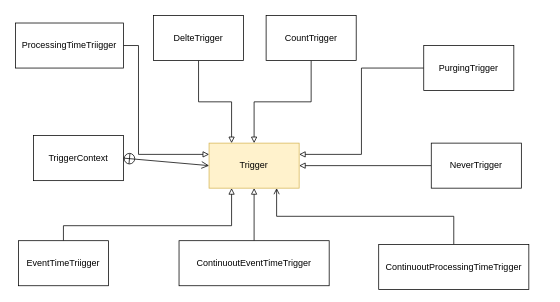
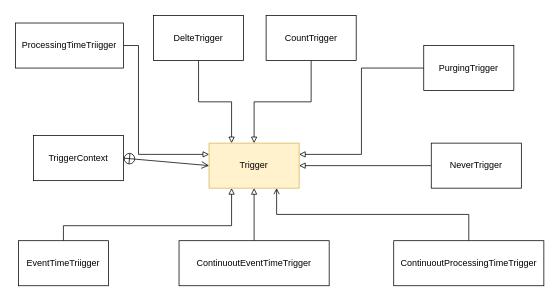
(453, 267) -> (468, 263)
